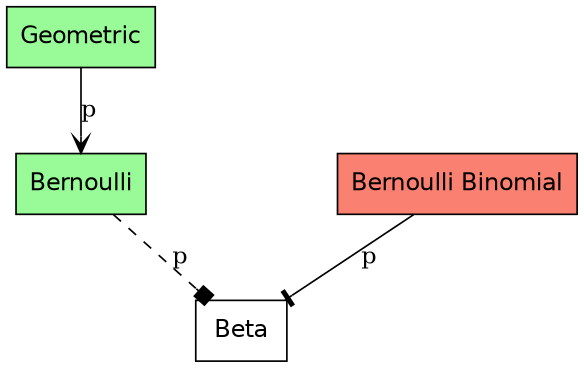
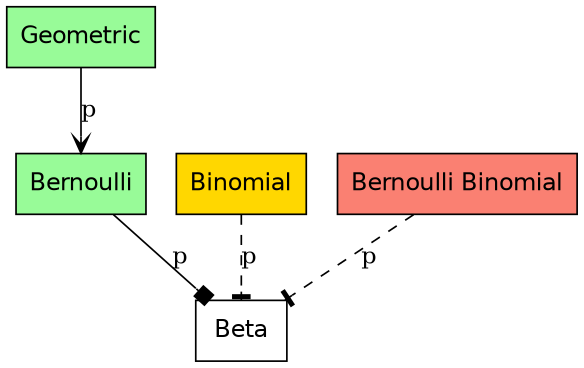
none -> (241, 184)
(155, 252) -> (155, 252)
(353, 255) -> (353, 255)
